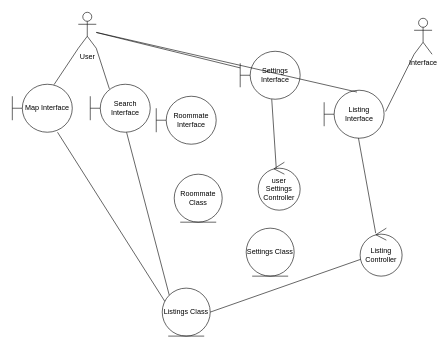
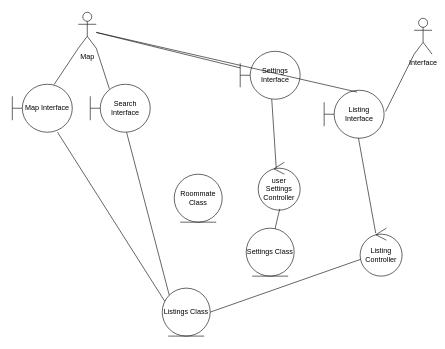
(88, 57) -> (88, 57)
(186, 120) -> none
none -> (278, 219)
